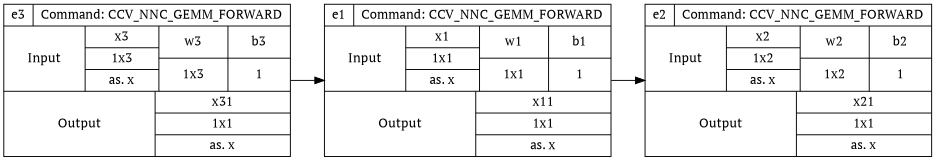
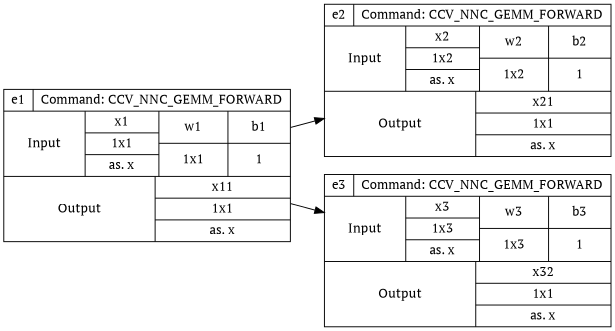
(303, 80) -> (303, 207)
(223, 102) -> (543, 272)
